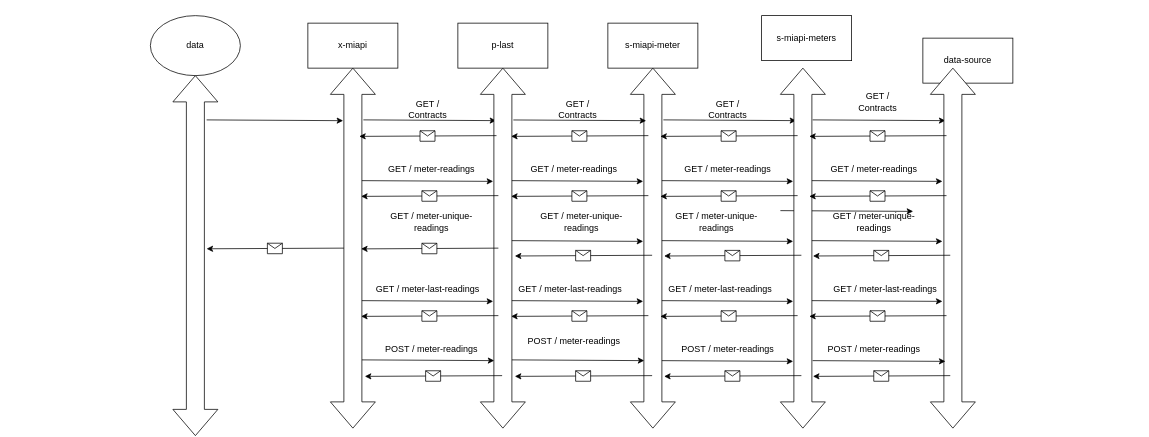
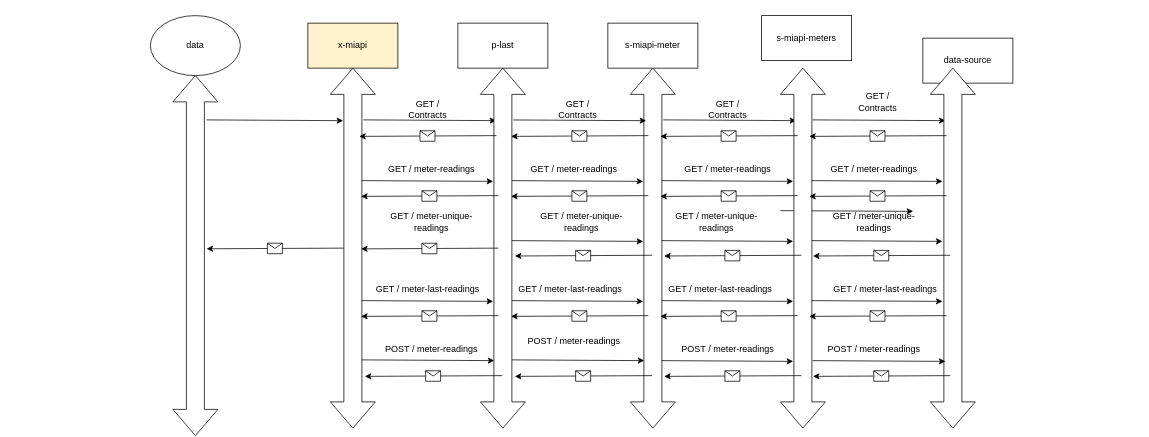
(353, 45) -> (353, 45)
